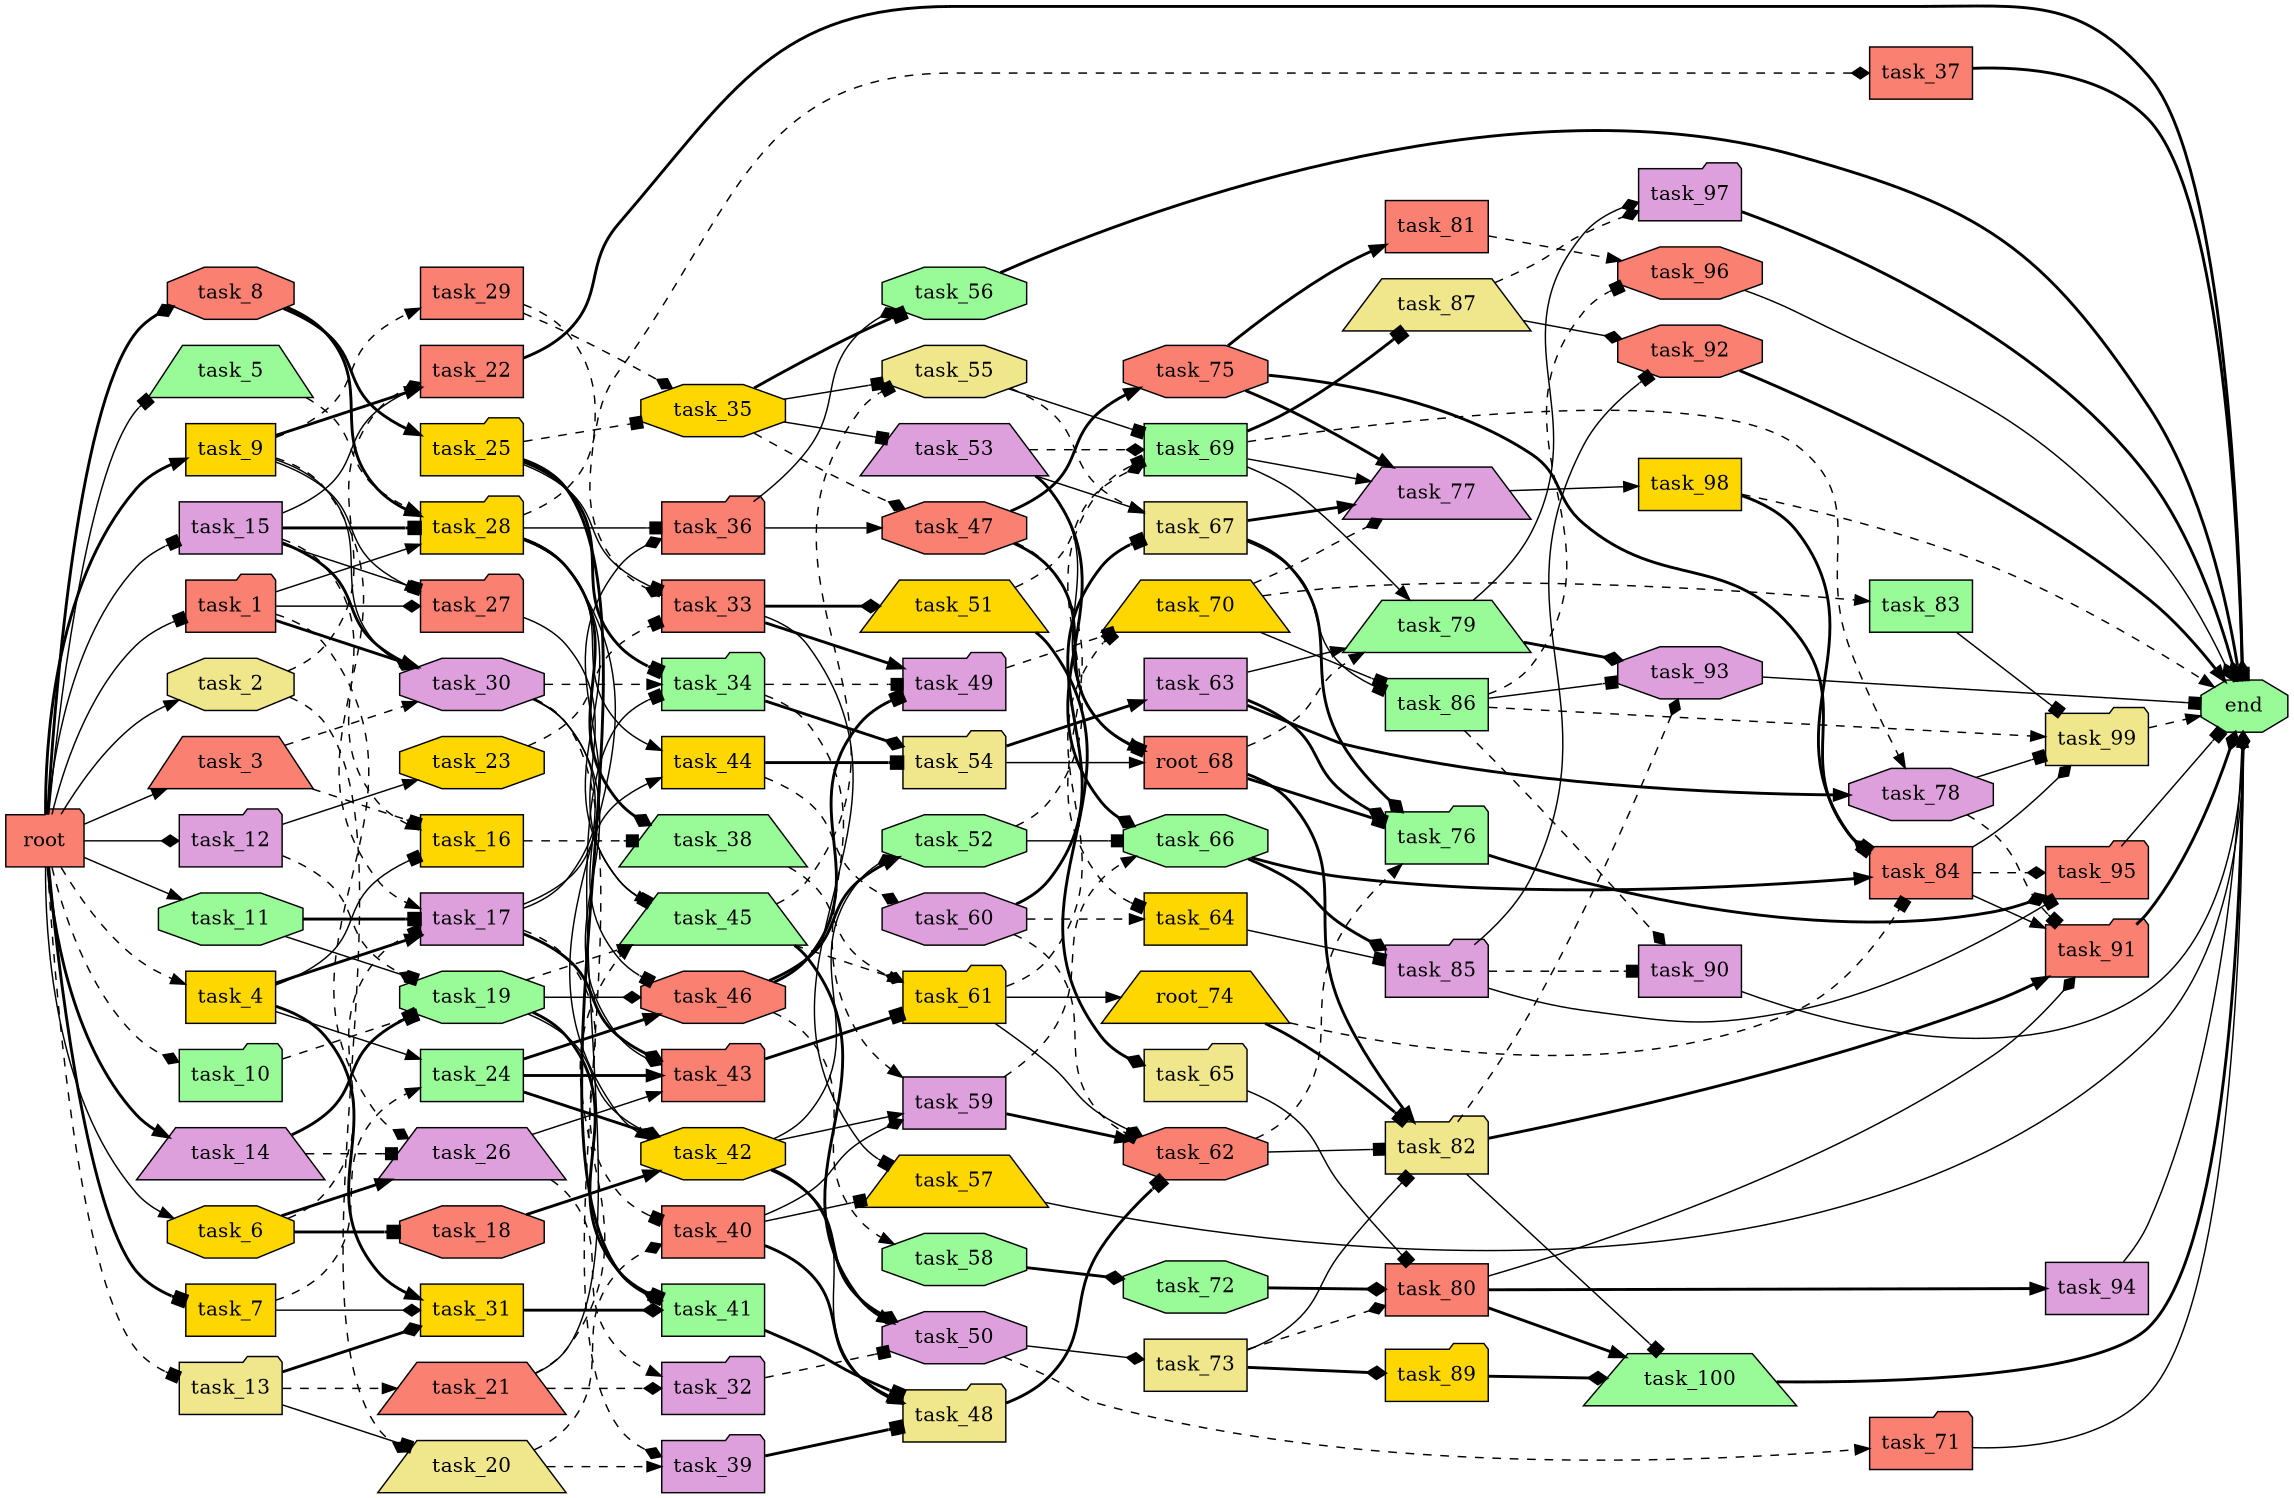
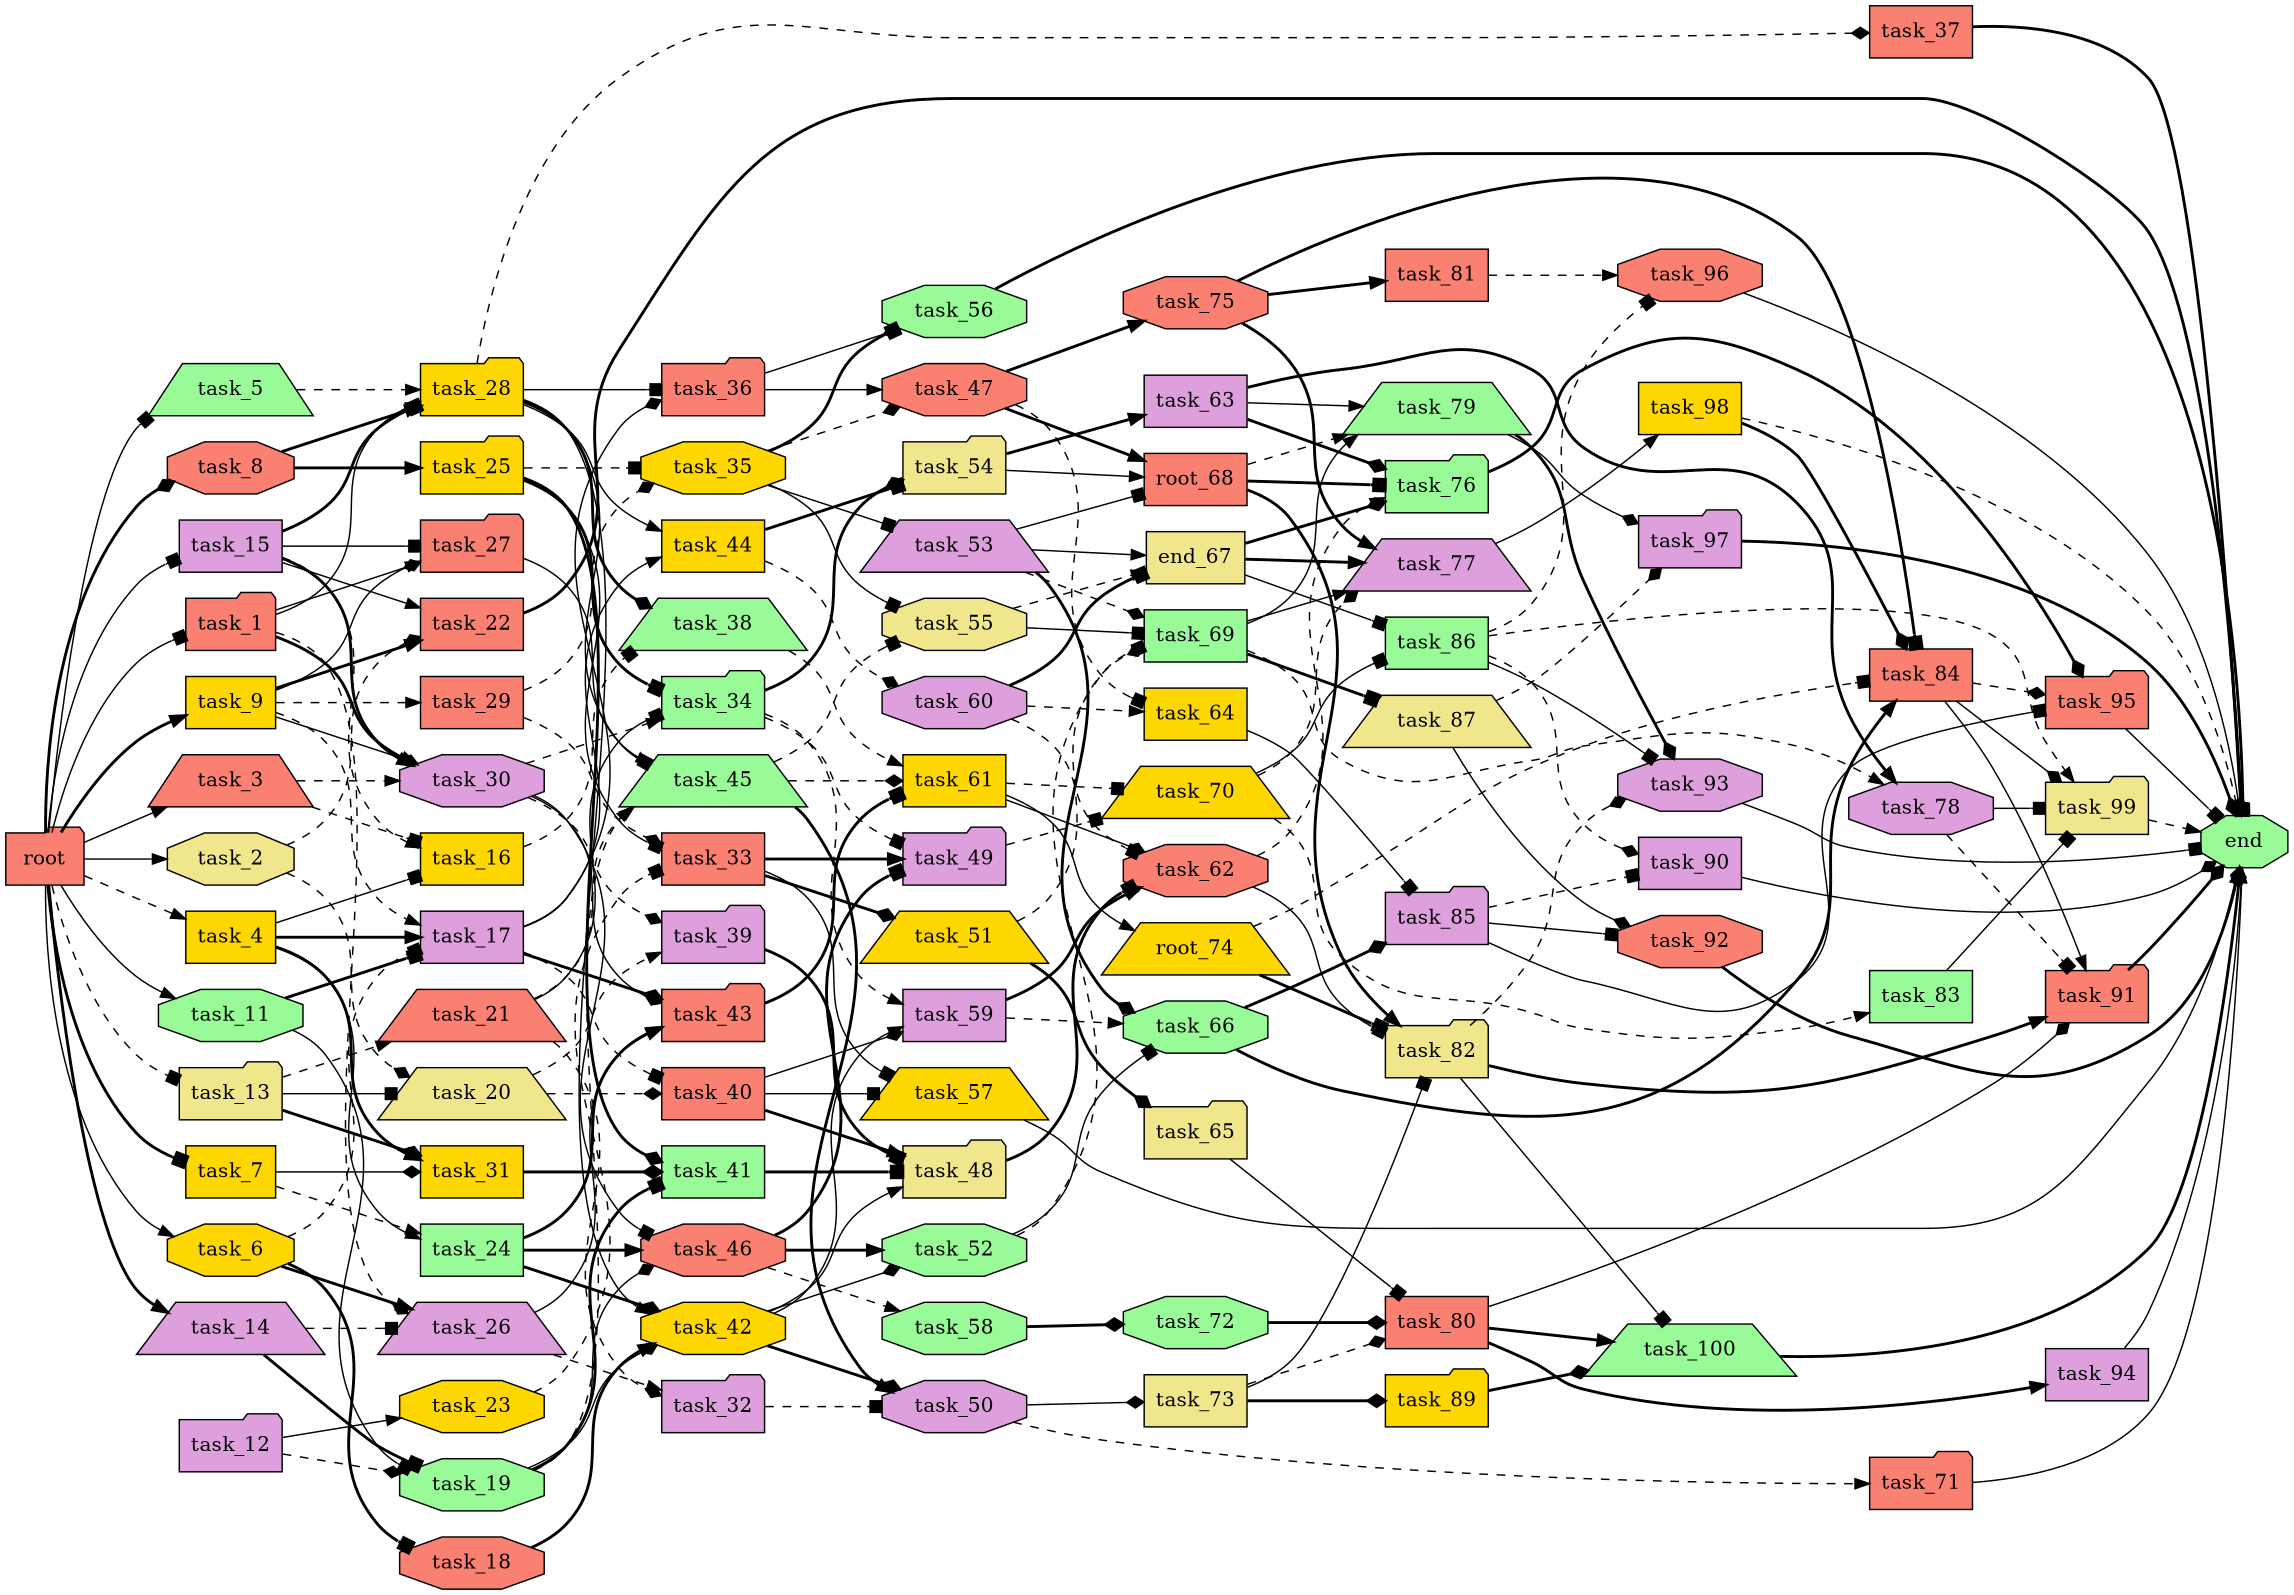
(1196, 528) -> (1196, 558)
(123, 841) -> none
(954, 997) -> (954, 781)
(231, 1075) -> none
